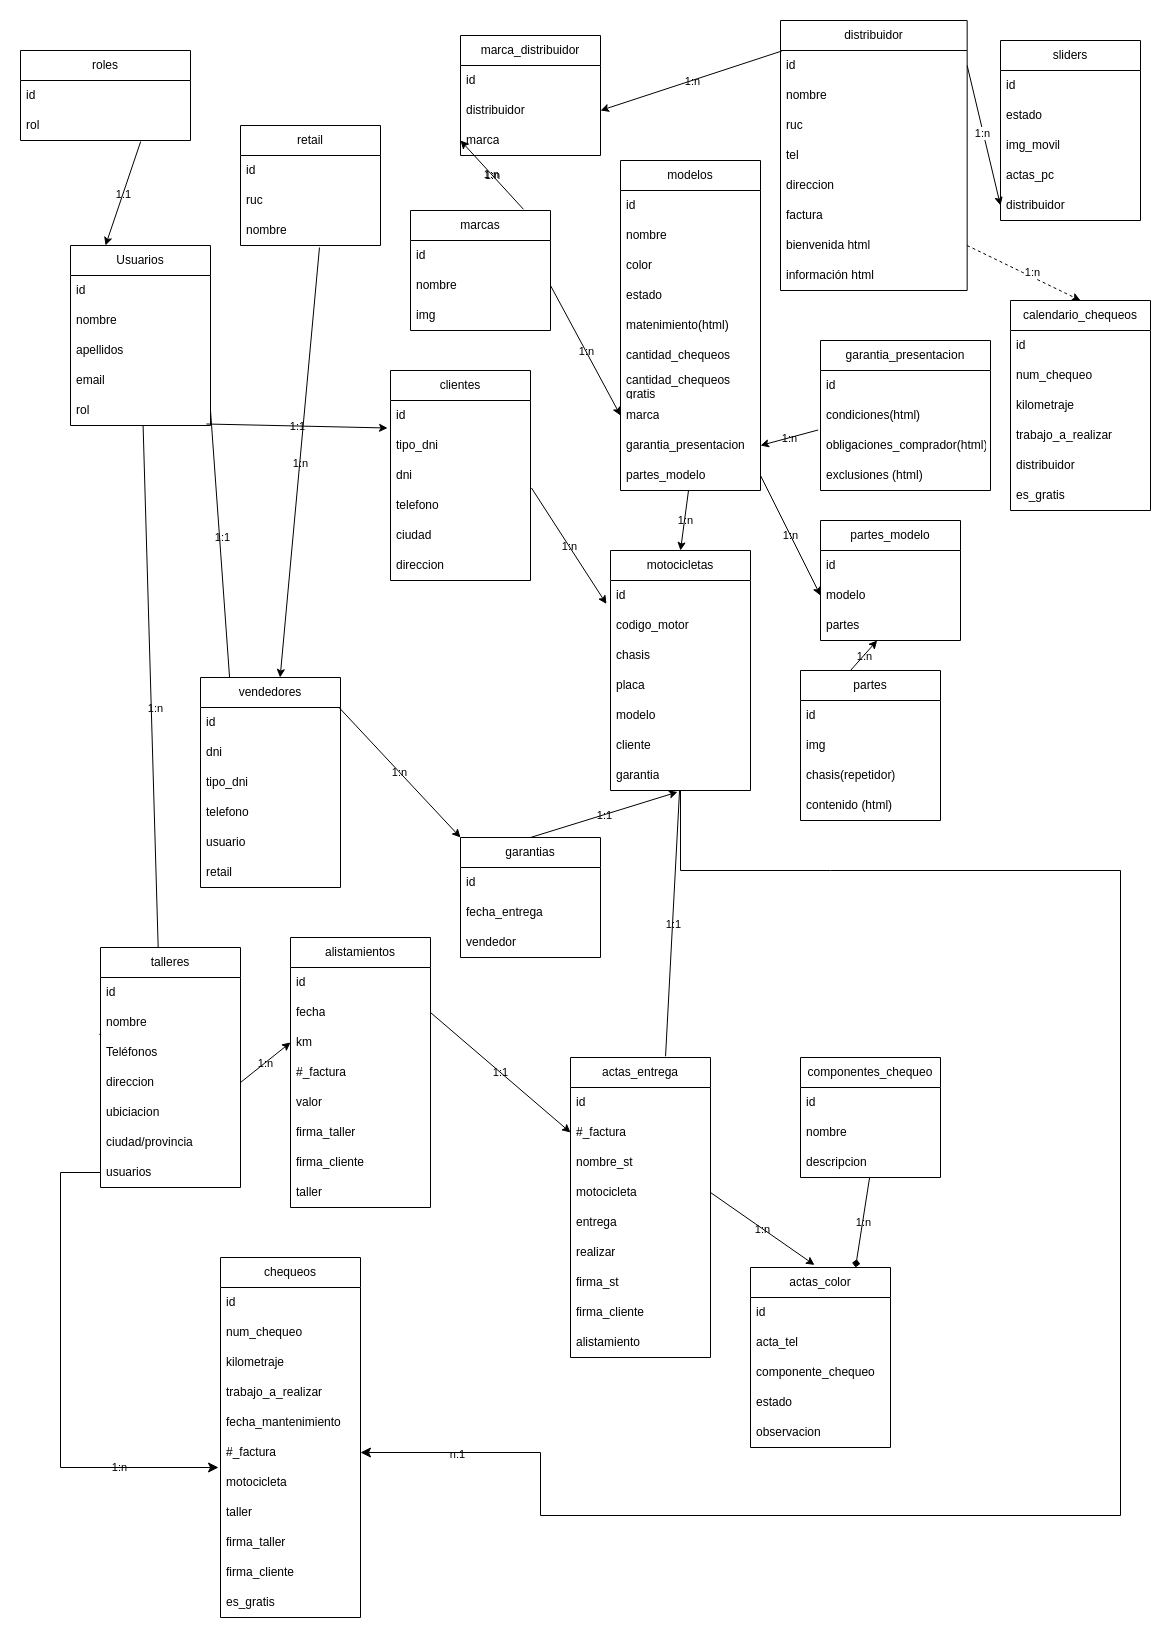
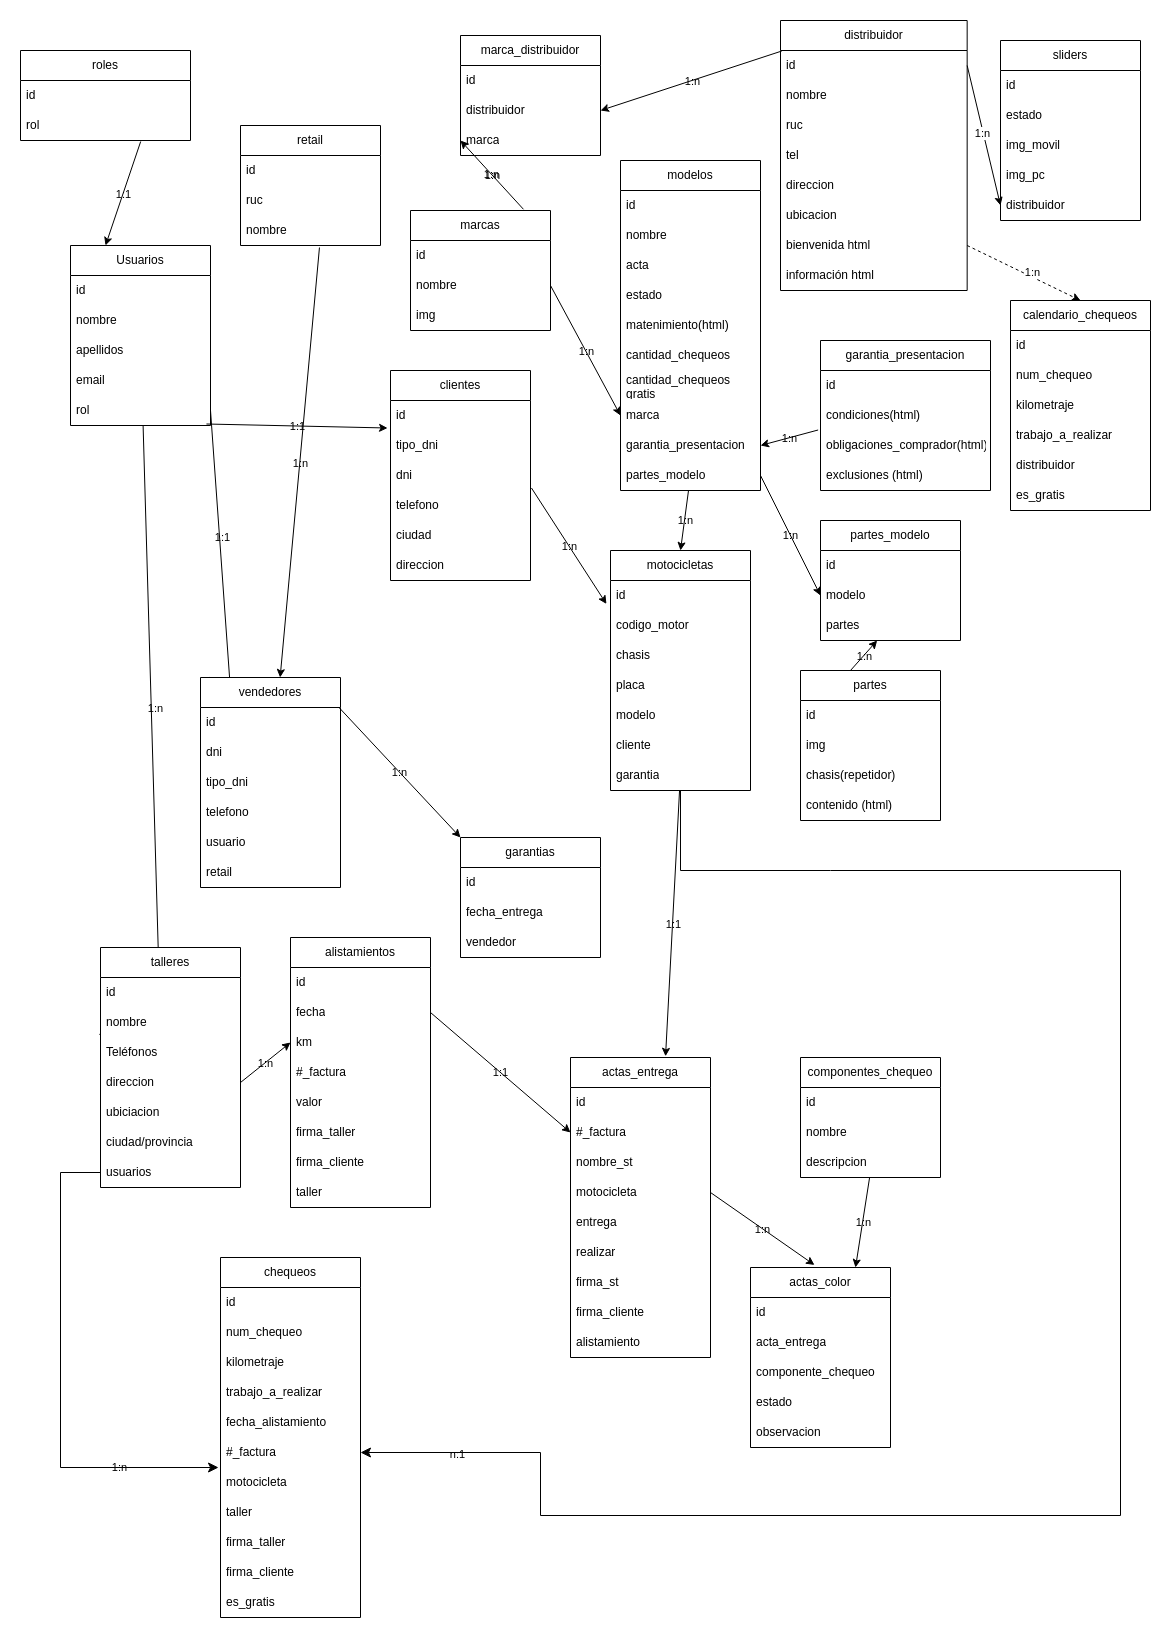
(1033, 176) -> (1025, 176)
(810, 216) -> (814, 216)
(642, 266) -> (640, 266)
(601, 816) -> none
(666, 1051) -> (666, 1048)
(857, 1259) -> (857, 1259)
(782, 1343) -> (797, 1343)
(287, 1423) -> (282, 1423)
